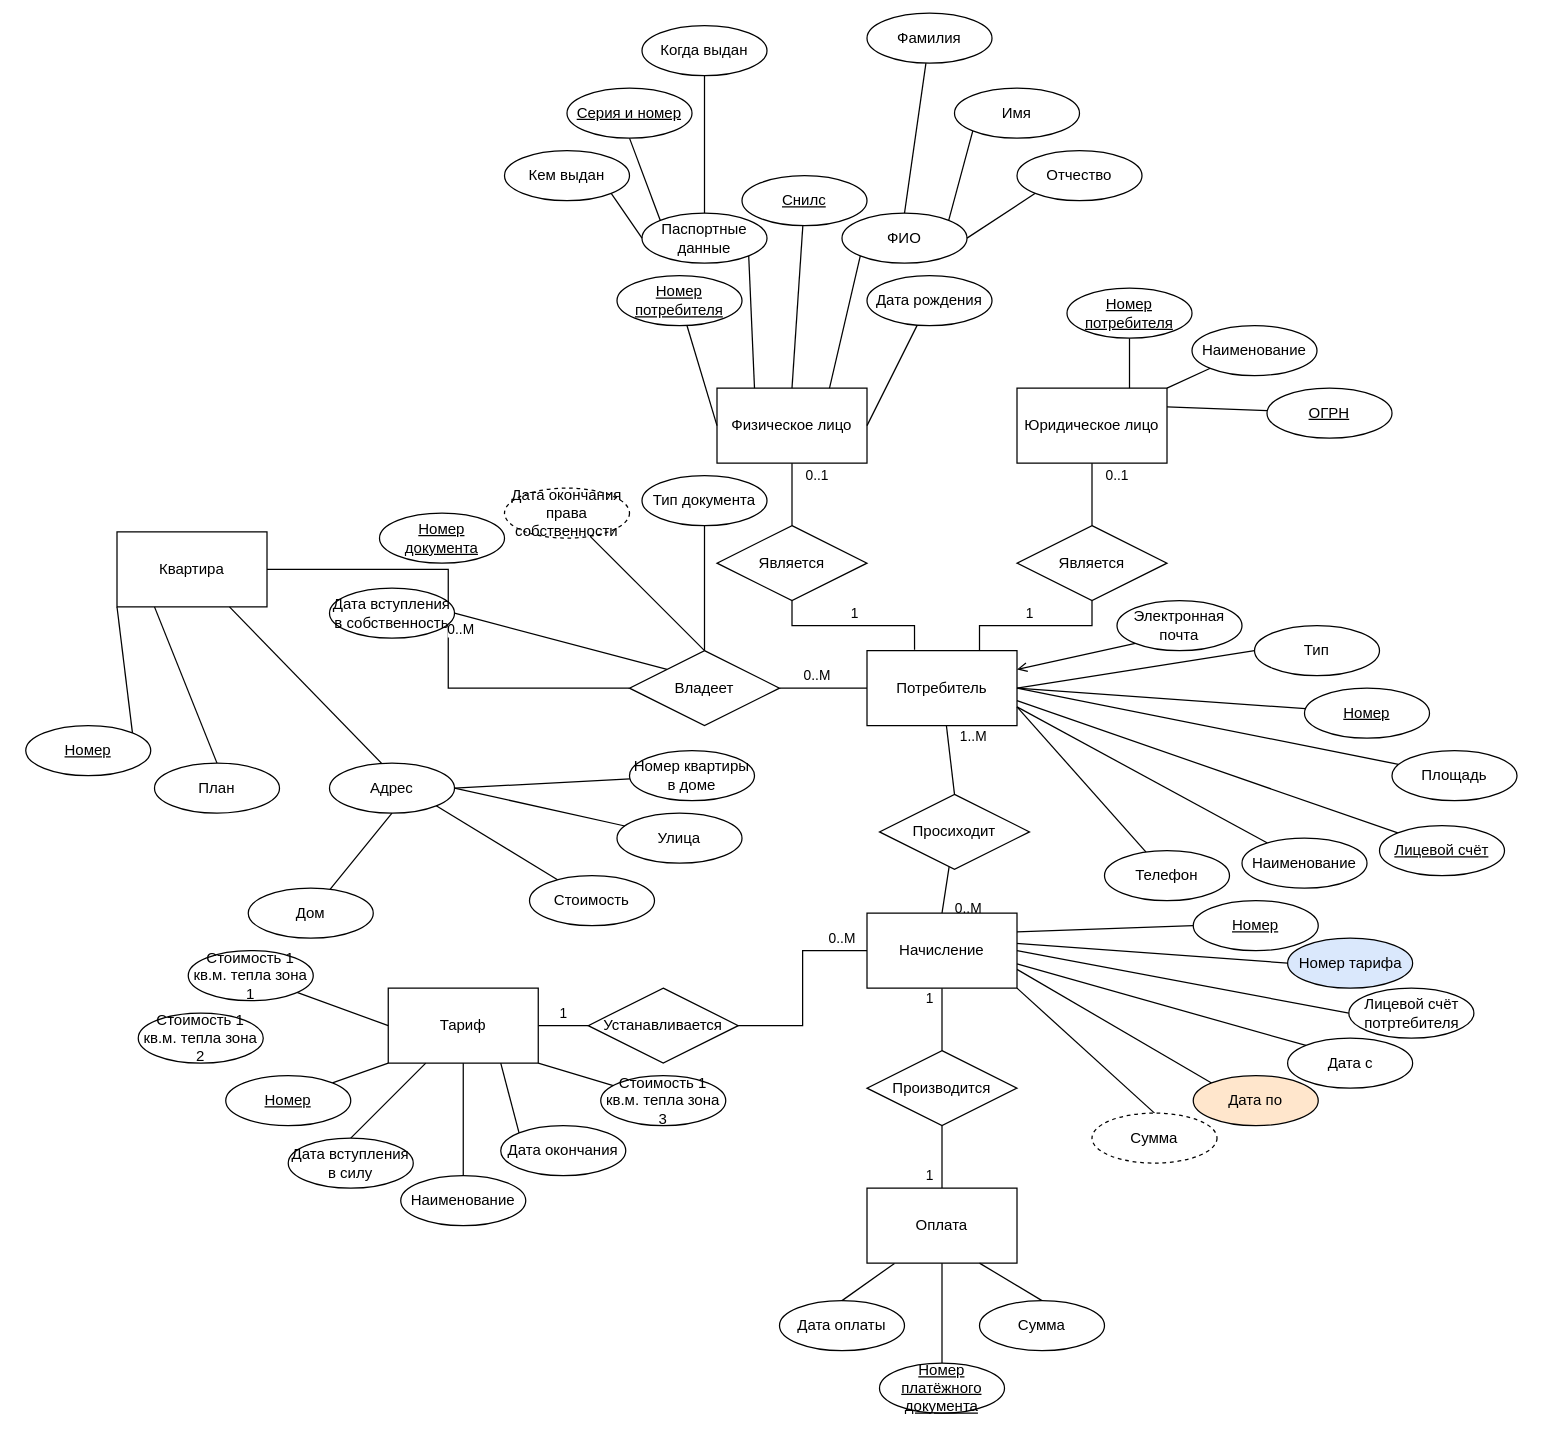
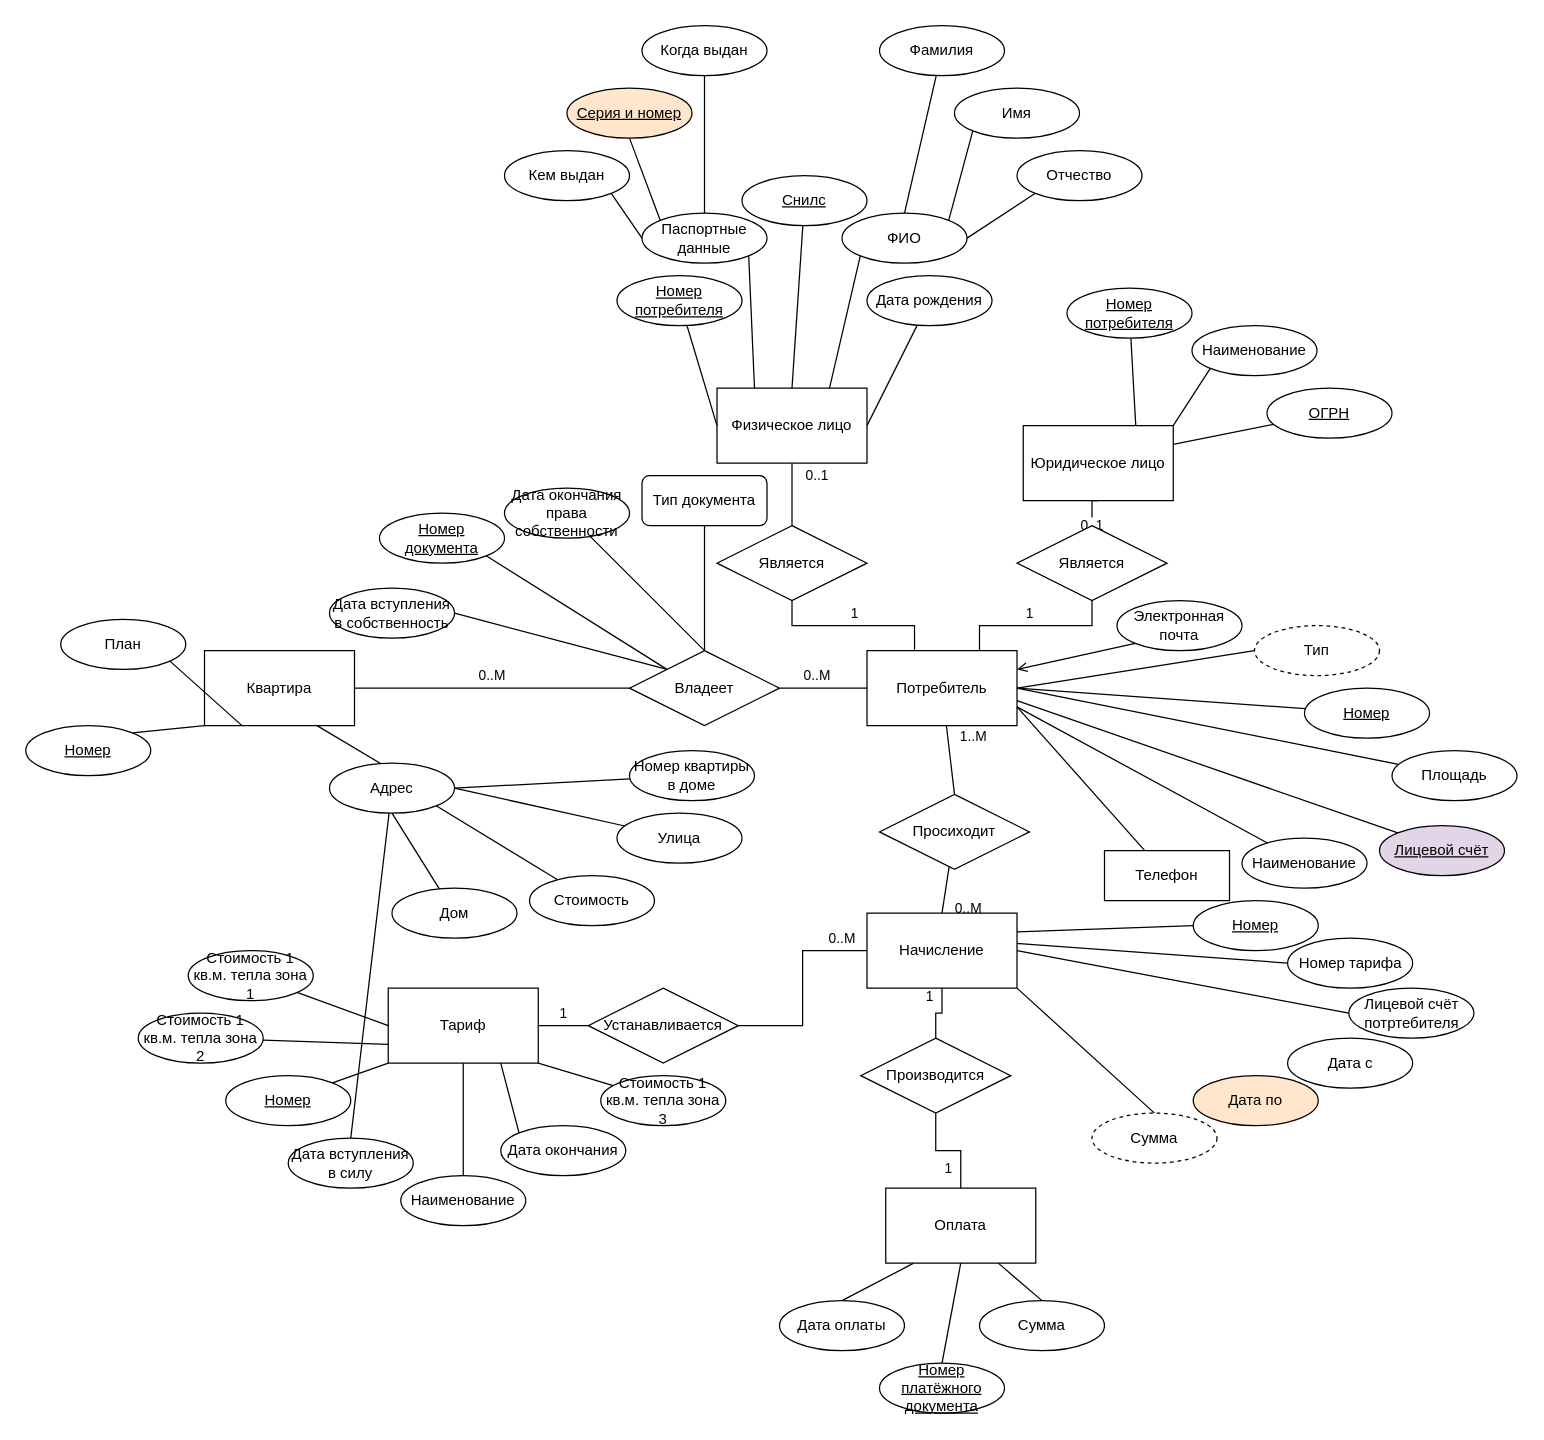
(929, 38) -> (942, 51)
(629, 113) -> (629, 113)
(1092, 426) -> (1098, 463)
(704, 501) -> (704, 501)
(567, 513) -> (567, 513)
(192, 569) -> (279, 688)
none -> (574, 611)
(1317, 651) -> (1317, 651)
(217, 788) -> (123, 644)
(1442, 851) -> (1442, 851)
(1167, 876) -> (1167, 876)
(311, 913) -> (454, 913)
(1350, 963) -> (1350, 963)
(1161, 1005) -> none
(1115, 1026) -> none
none -> (325, 1042)
(942, 1088) -> (936, 1076)
(388, 1101) -> (369, 979)
(942, 1226) -> (961, 1226)
